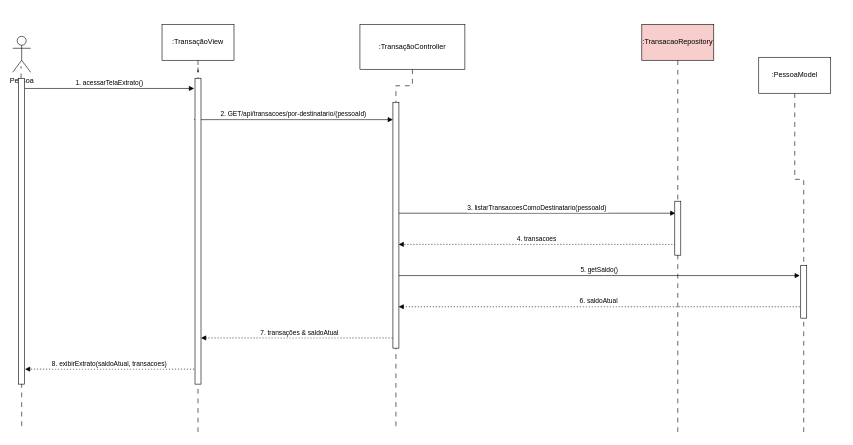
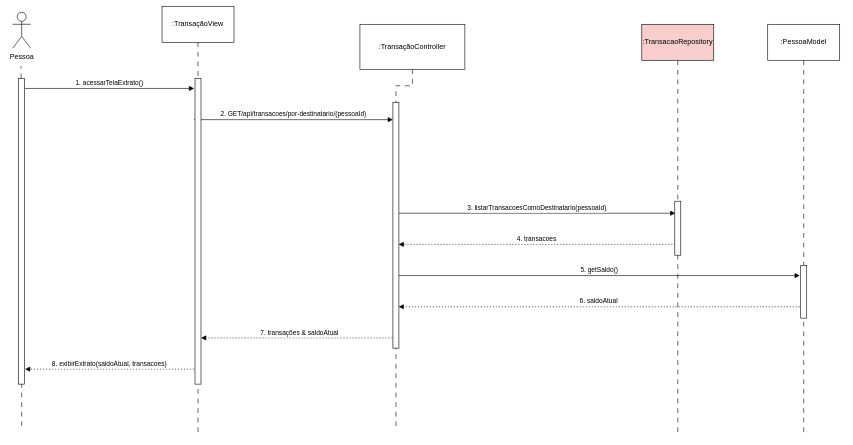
(198, 42) -> (198, 24)
(21, 54) -> (21, 30)
(795, 75) -> (804, 42)
